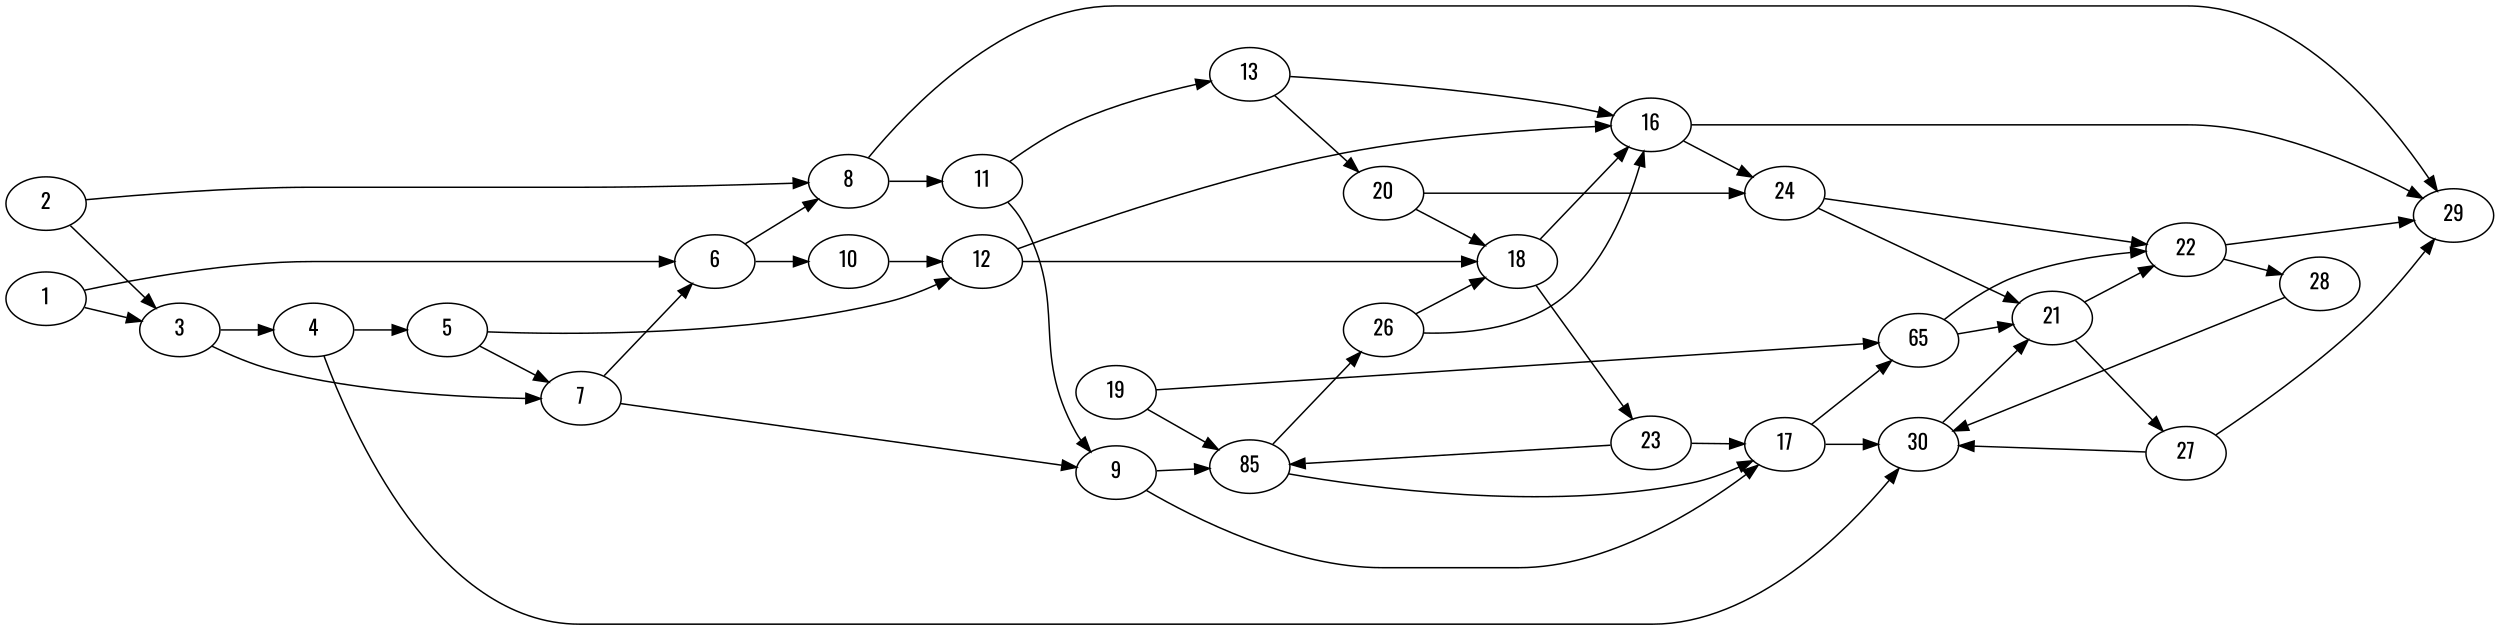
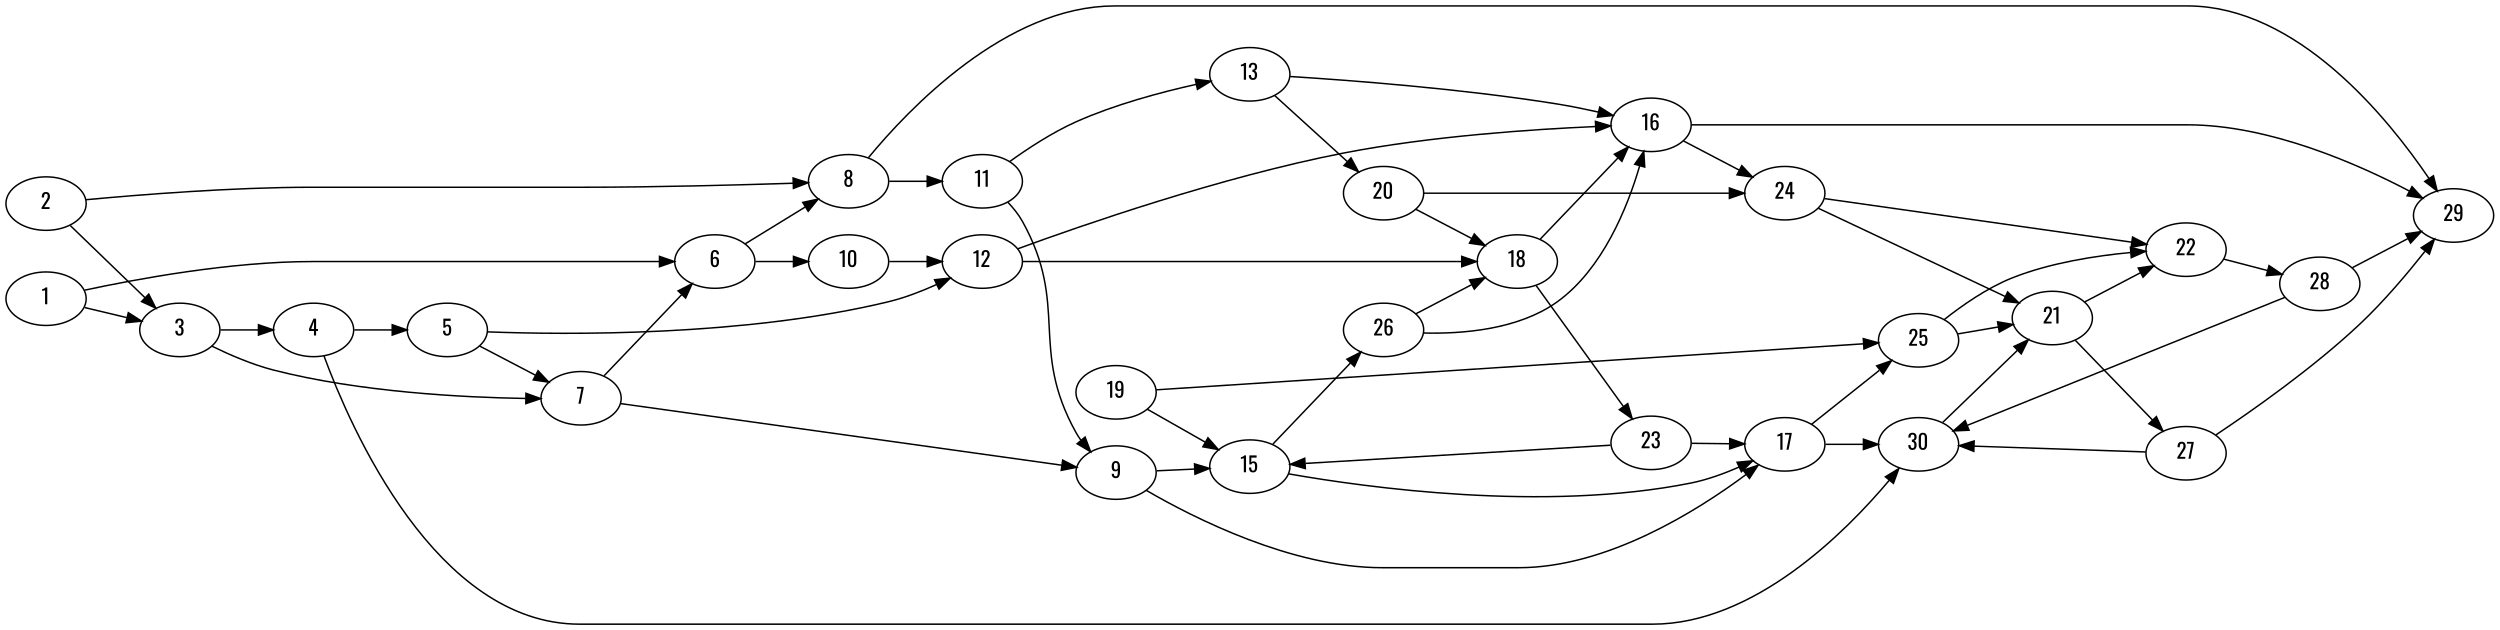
(2313, 234) -> (2380, 253)
(1919, 340) -> (1919, 340)
(1250, 467) -> (1250, 467)
